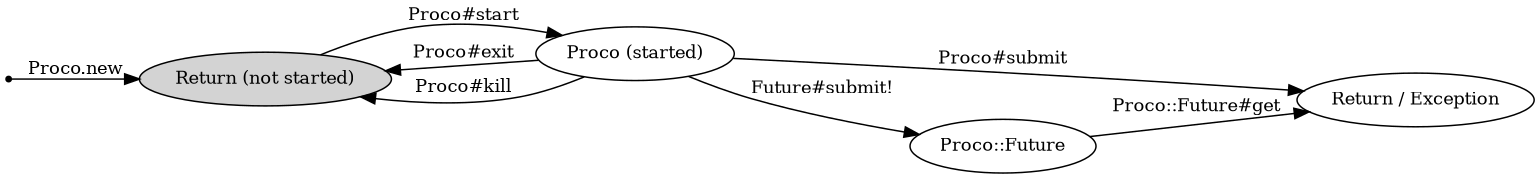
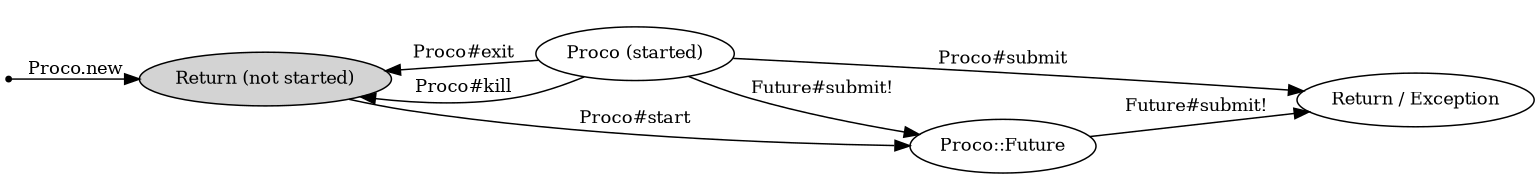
(432, 25) -> (621, 133)
(1196, 107) -> (1196, 107)
